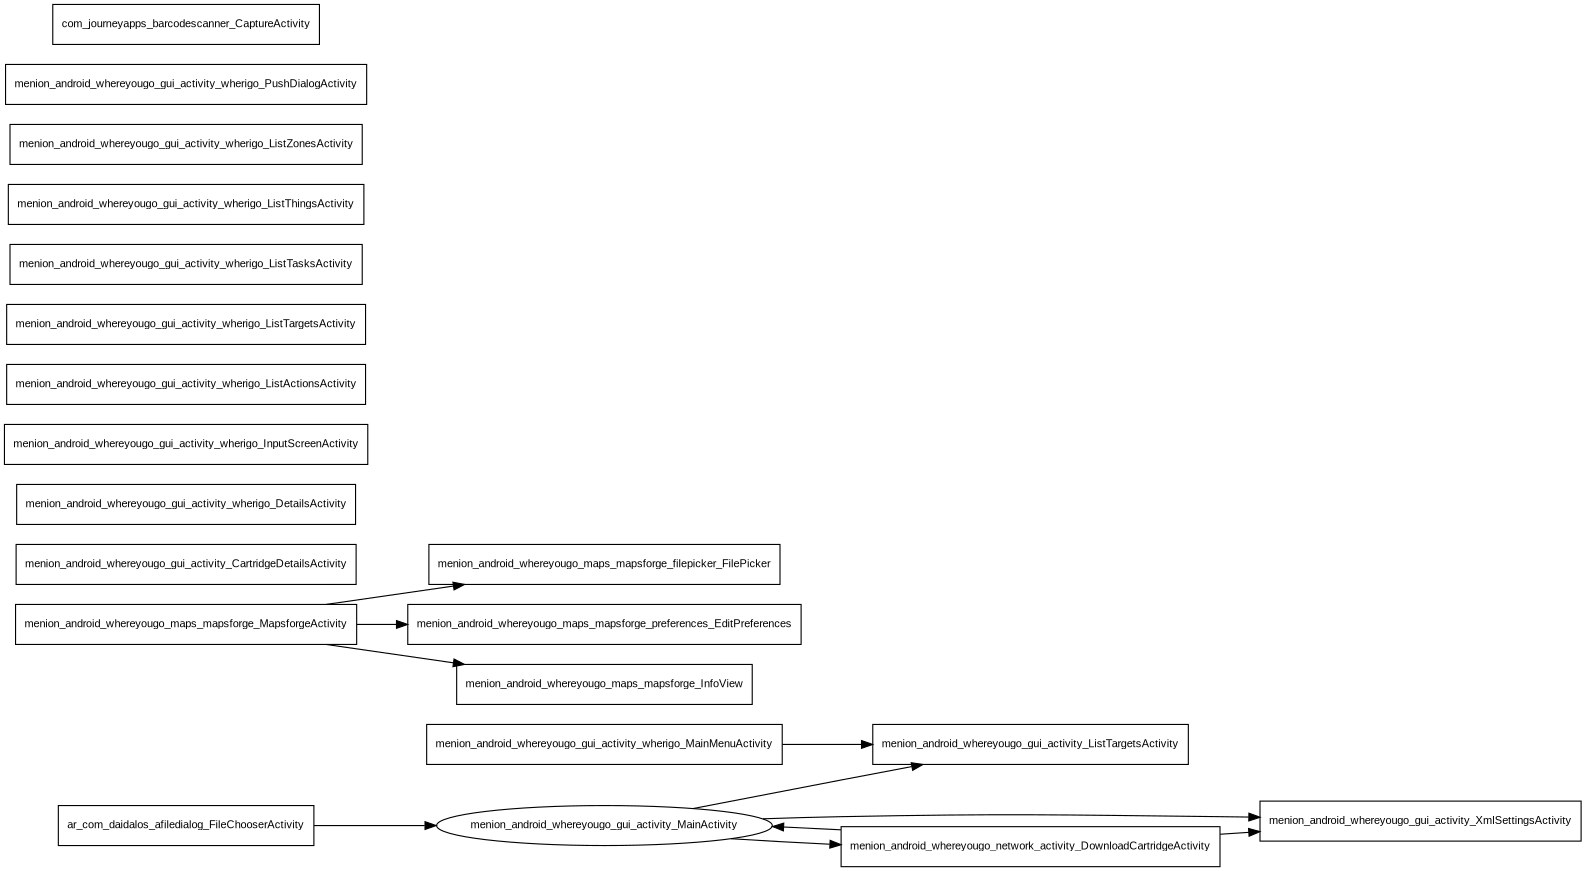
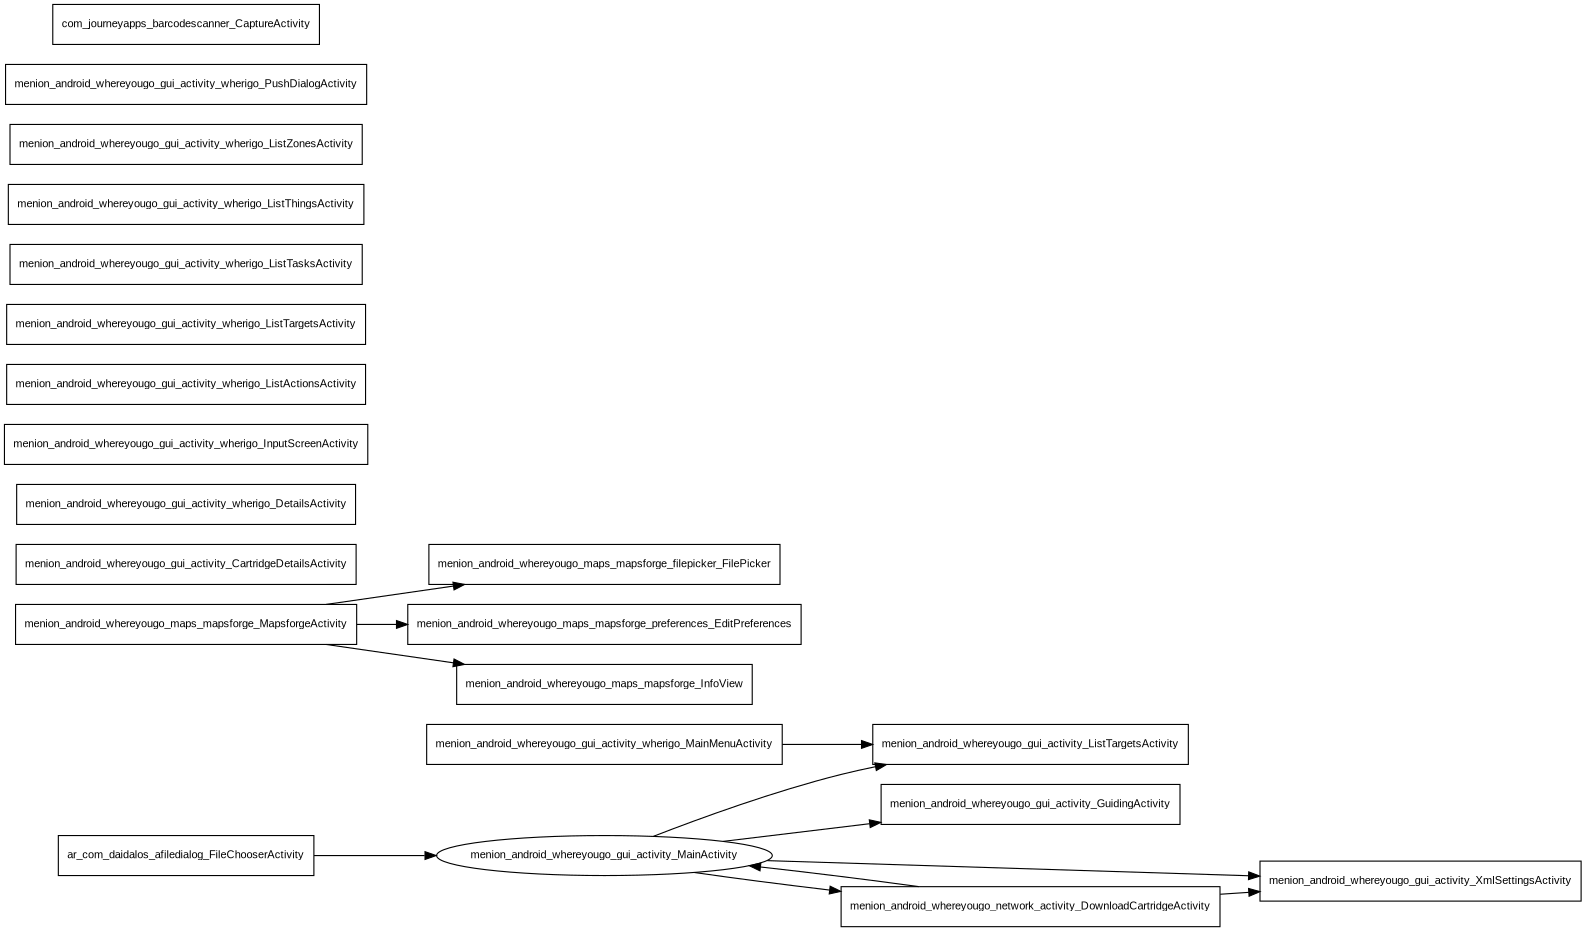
none -> (1031, 804)
